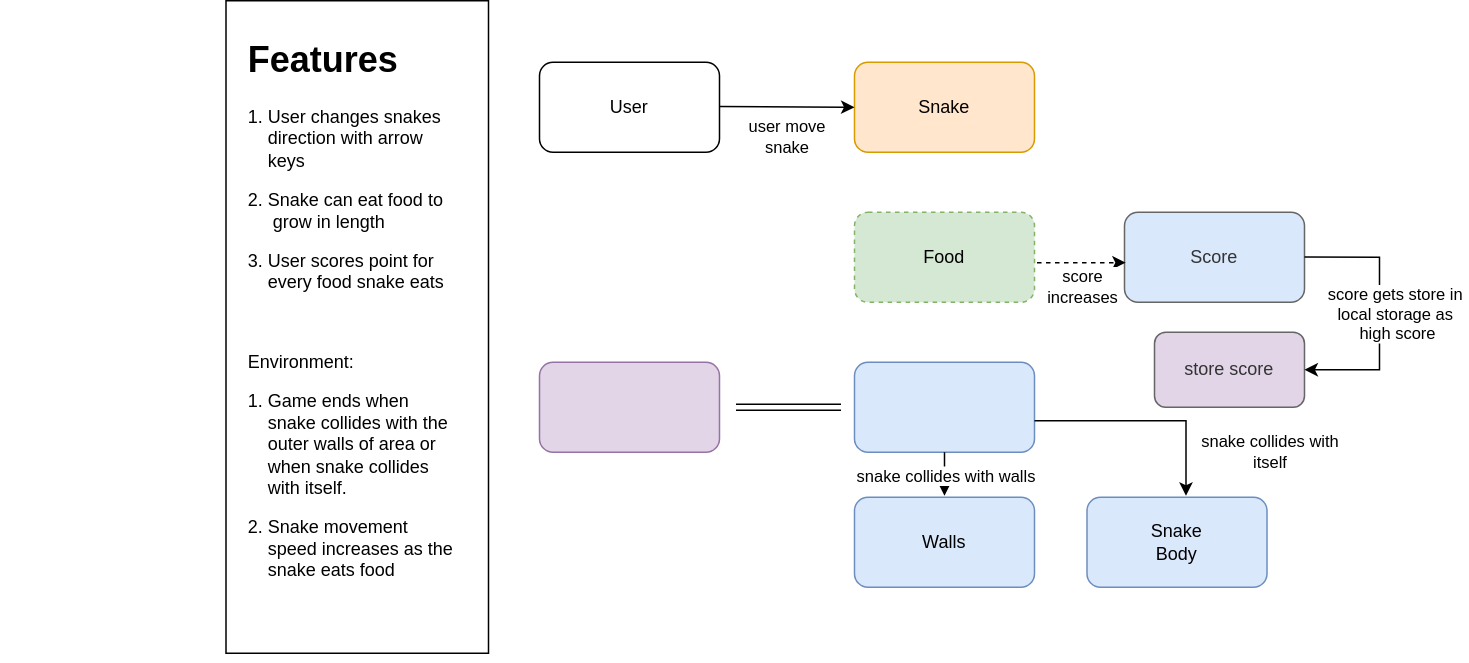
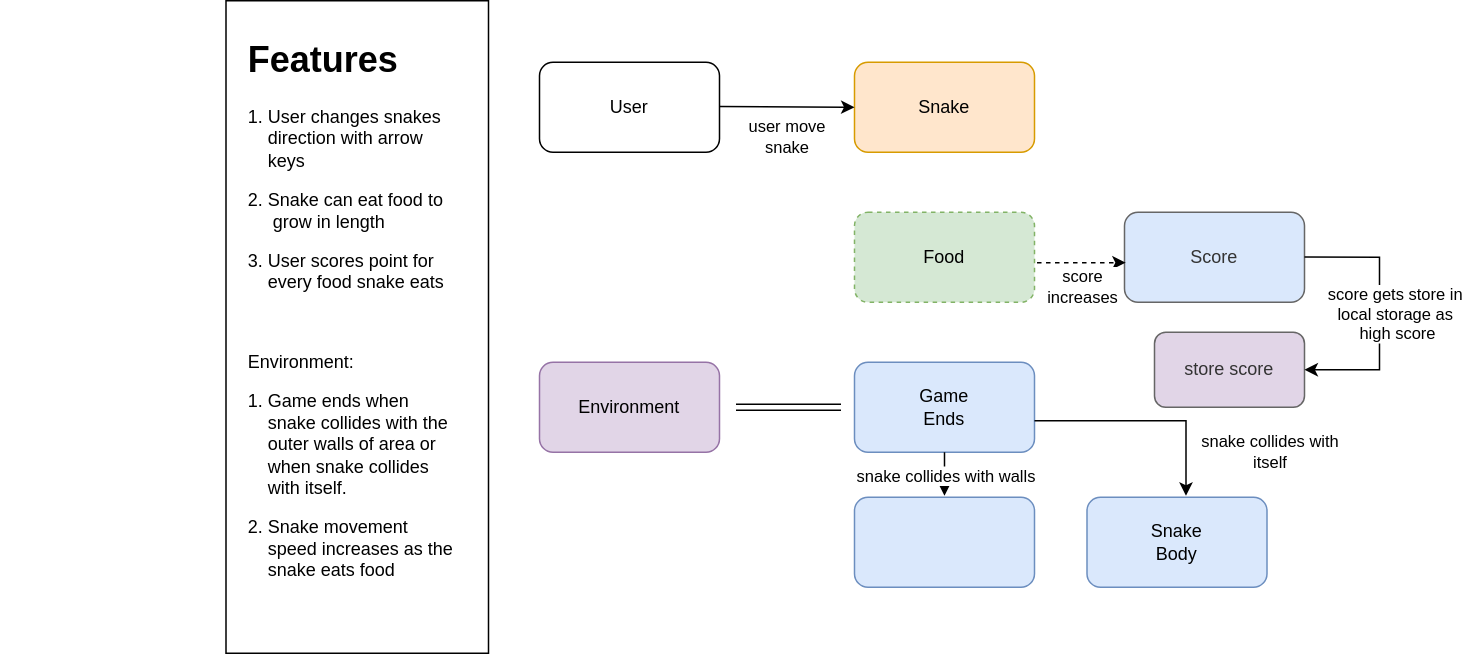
none -> (629, 407)
none -> (944, 407)
(944, 542) -> none
